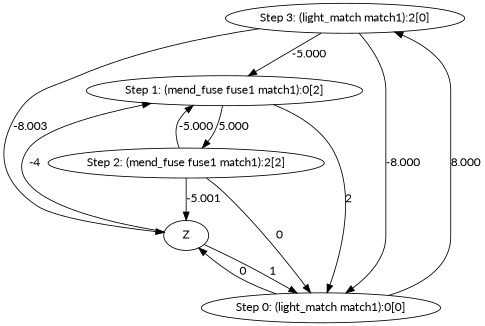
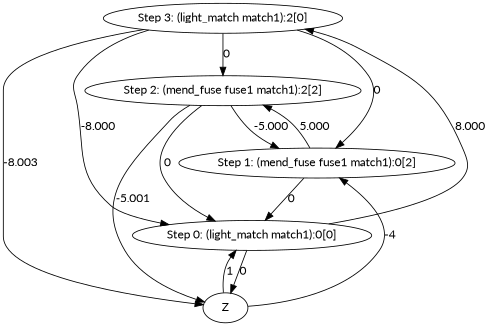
none -> (223, 50)
(309, 54) -> (377, 91)
(349, 199) -> (292, 199)
